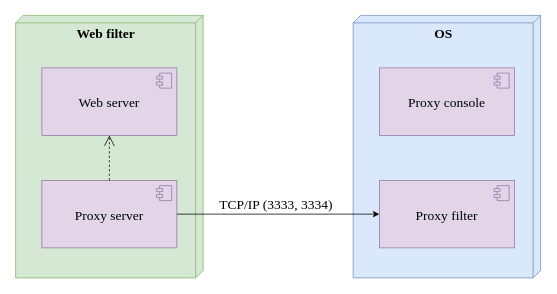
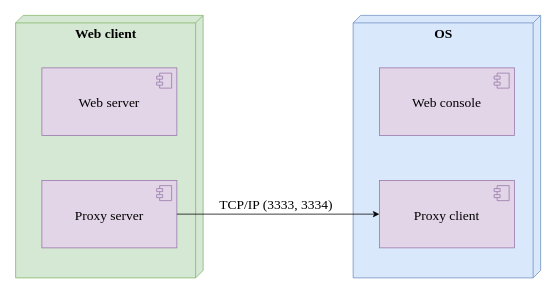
(106, 35) -> (106, 35)
(446, 103) -> (446, 103)
(109, 159) -> none
(446, 215) -> (446, 215)
